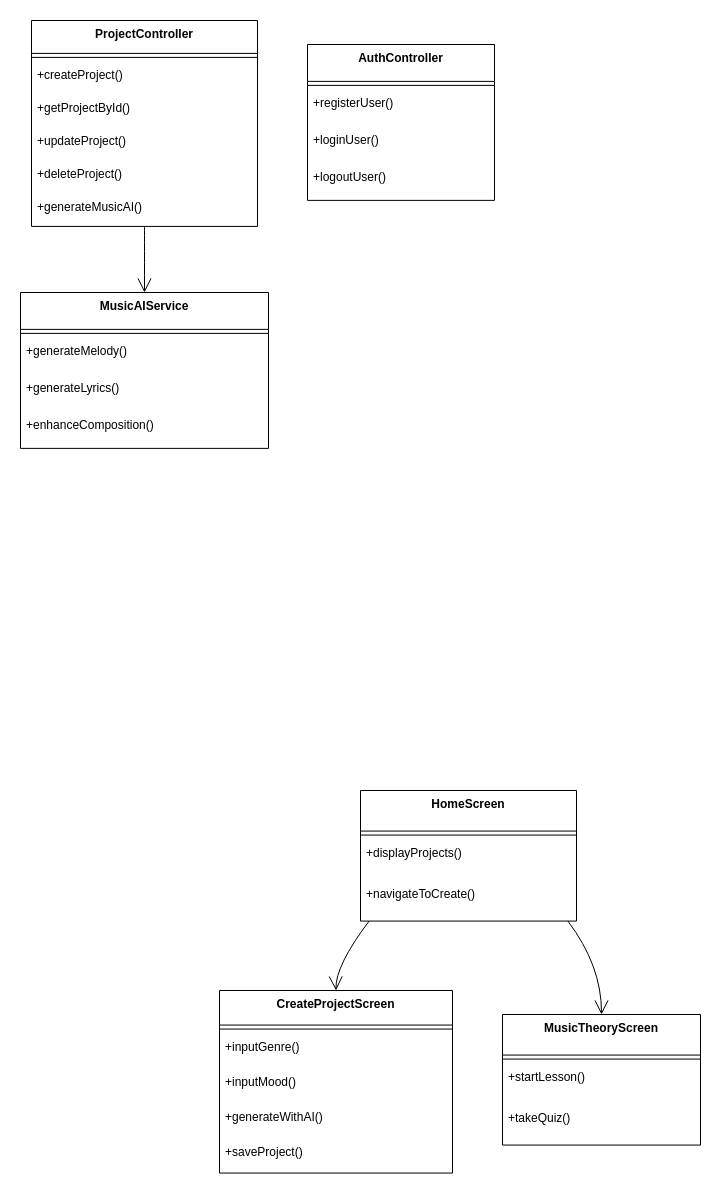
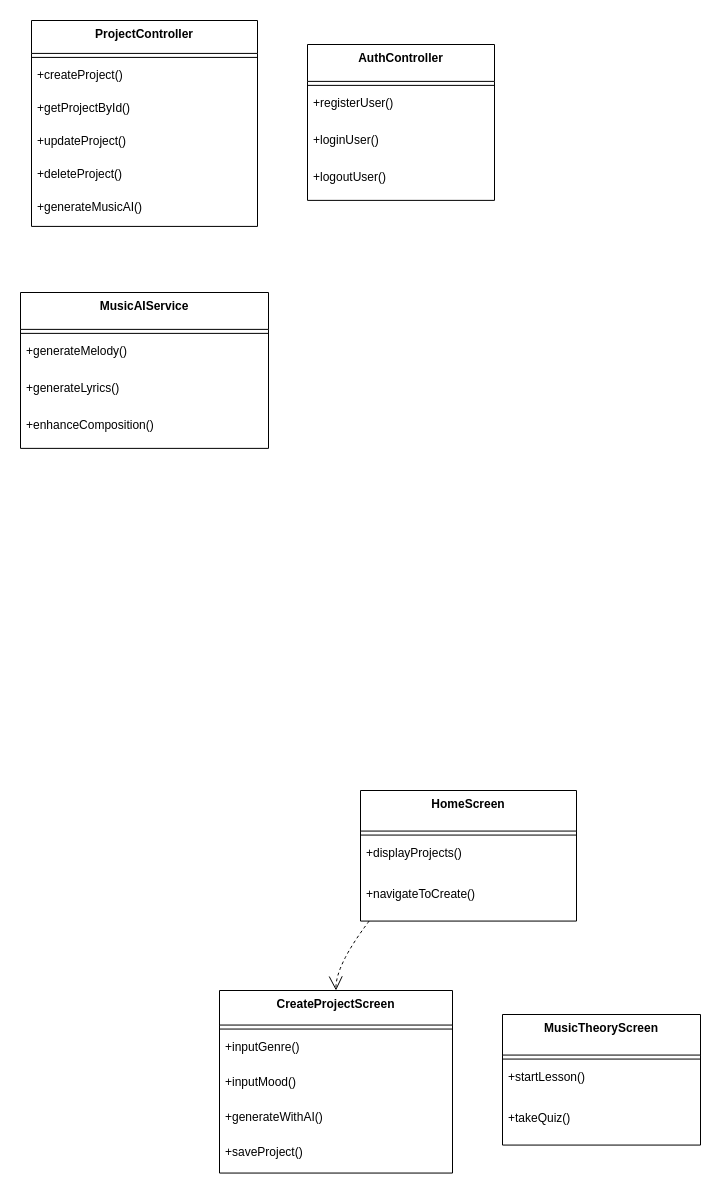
(145, 260) -> none
(349, 951) -> (349, 951)
(593, 965) -> none
